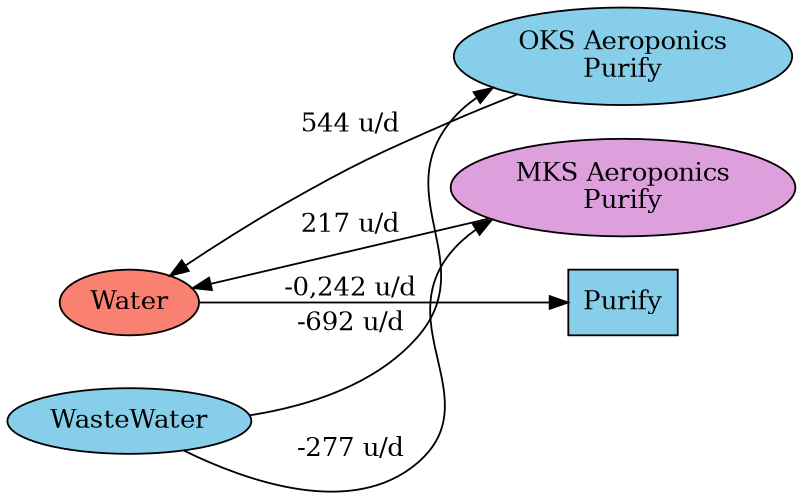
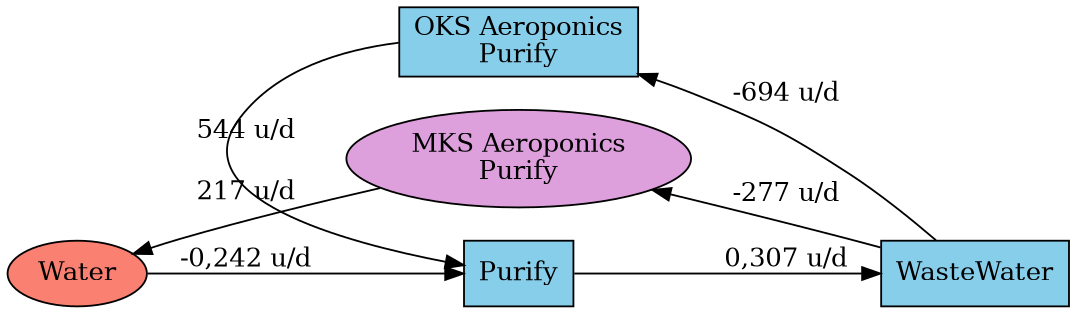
(623, 56) -> (519, 42)
(346, 170) -> (232, 171)
none -> (718, 274)
(351, 323) -> (786, 94)
(129, 421) -> (975, 274)
